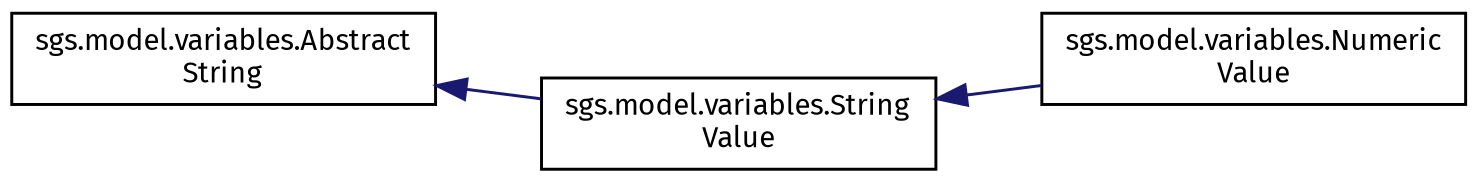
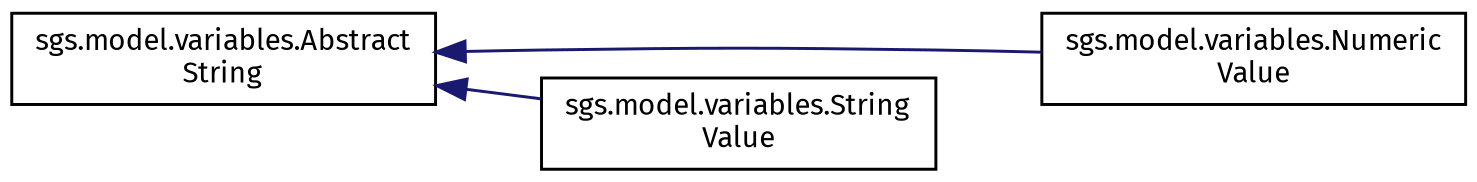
(1004, 90) -> (754, 48)
